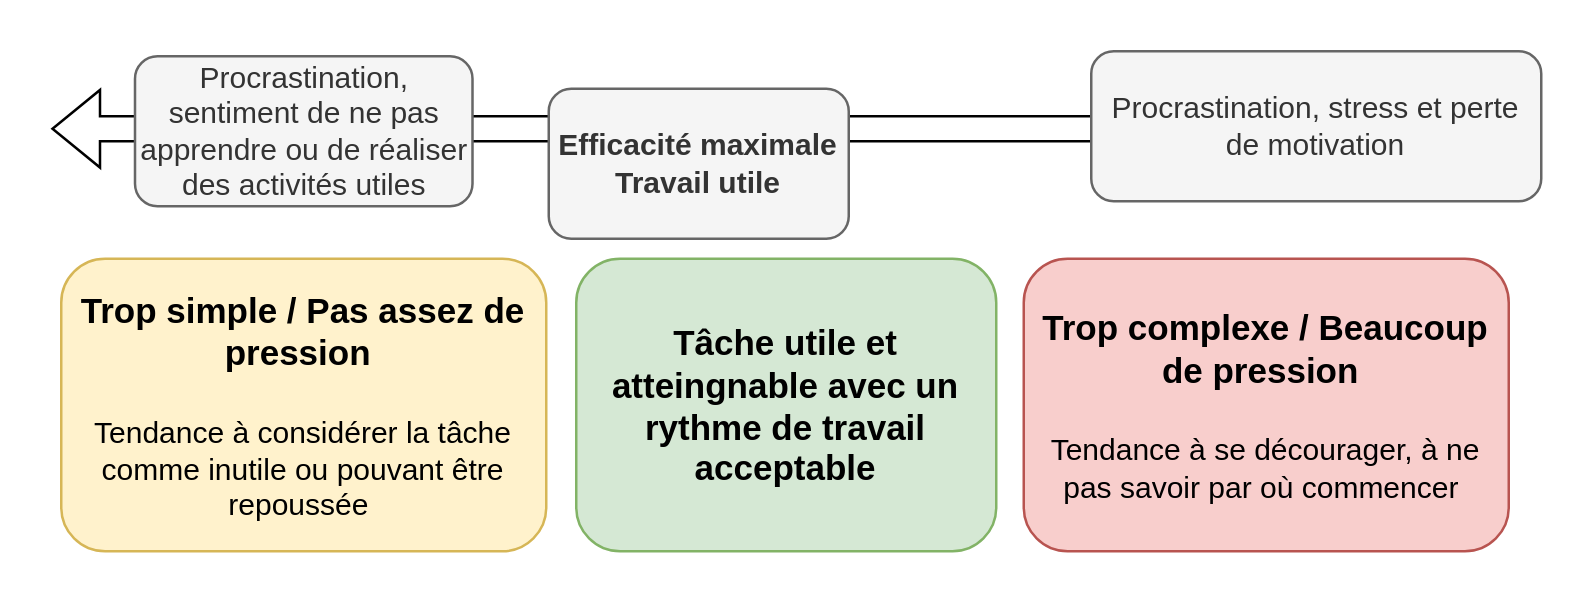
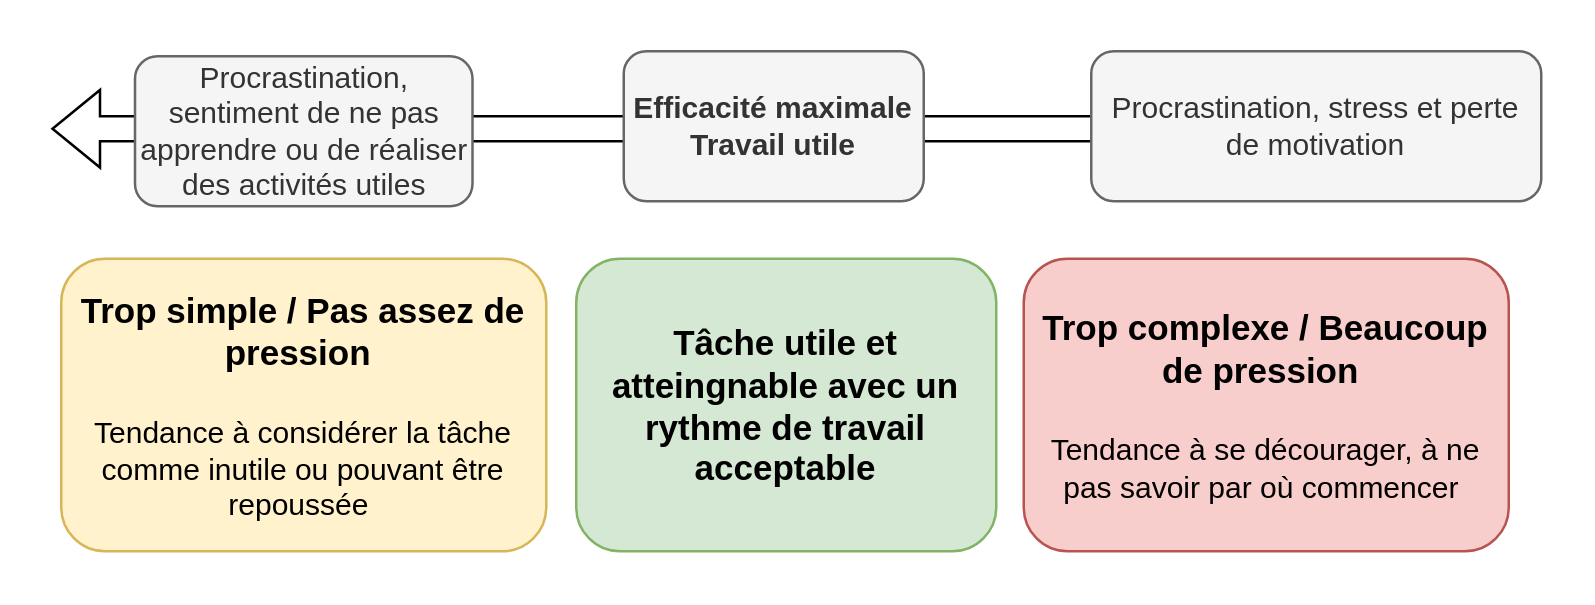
(699, 164) -> (774, 126)
